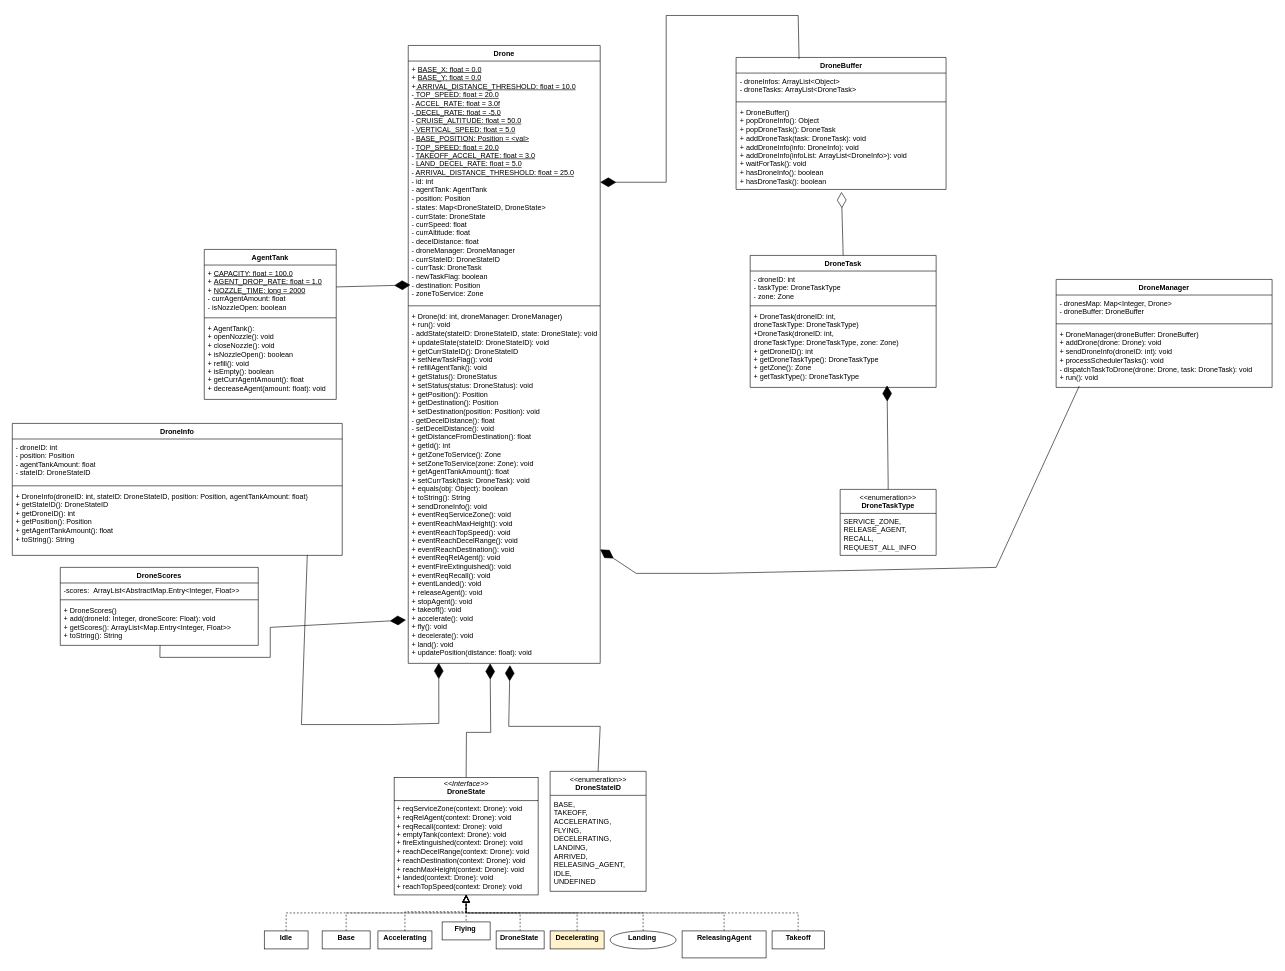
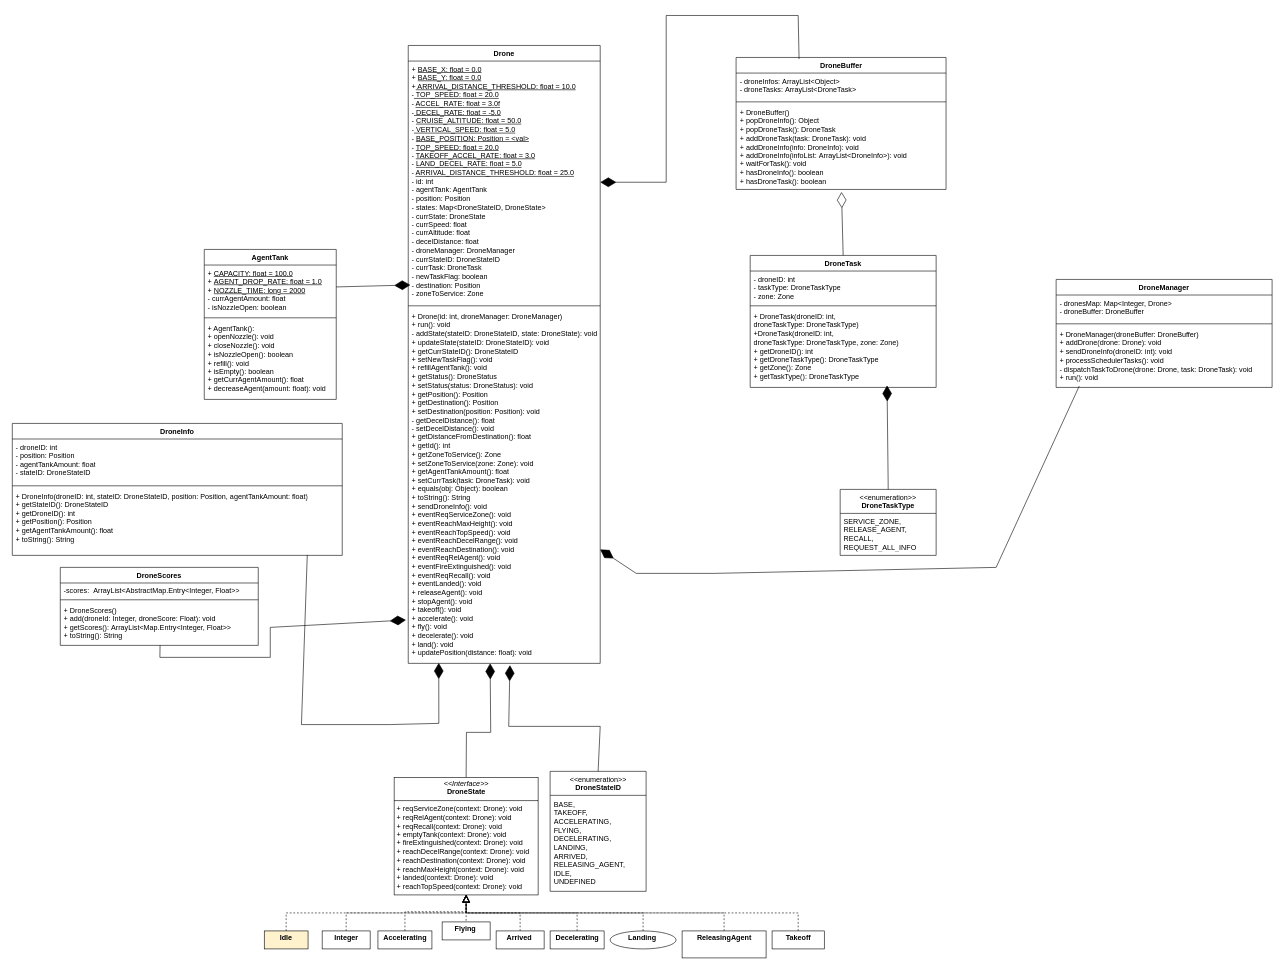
(331, 935) -> (337, 935)
(517, 935) -> (510, 935)
(286, 940) -> (286, 940)
(577, 940) -> (577, 940)
